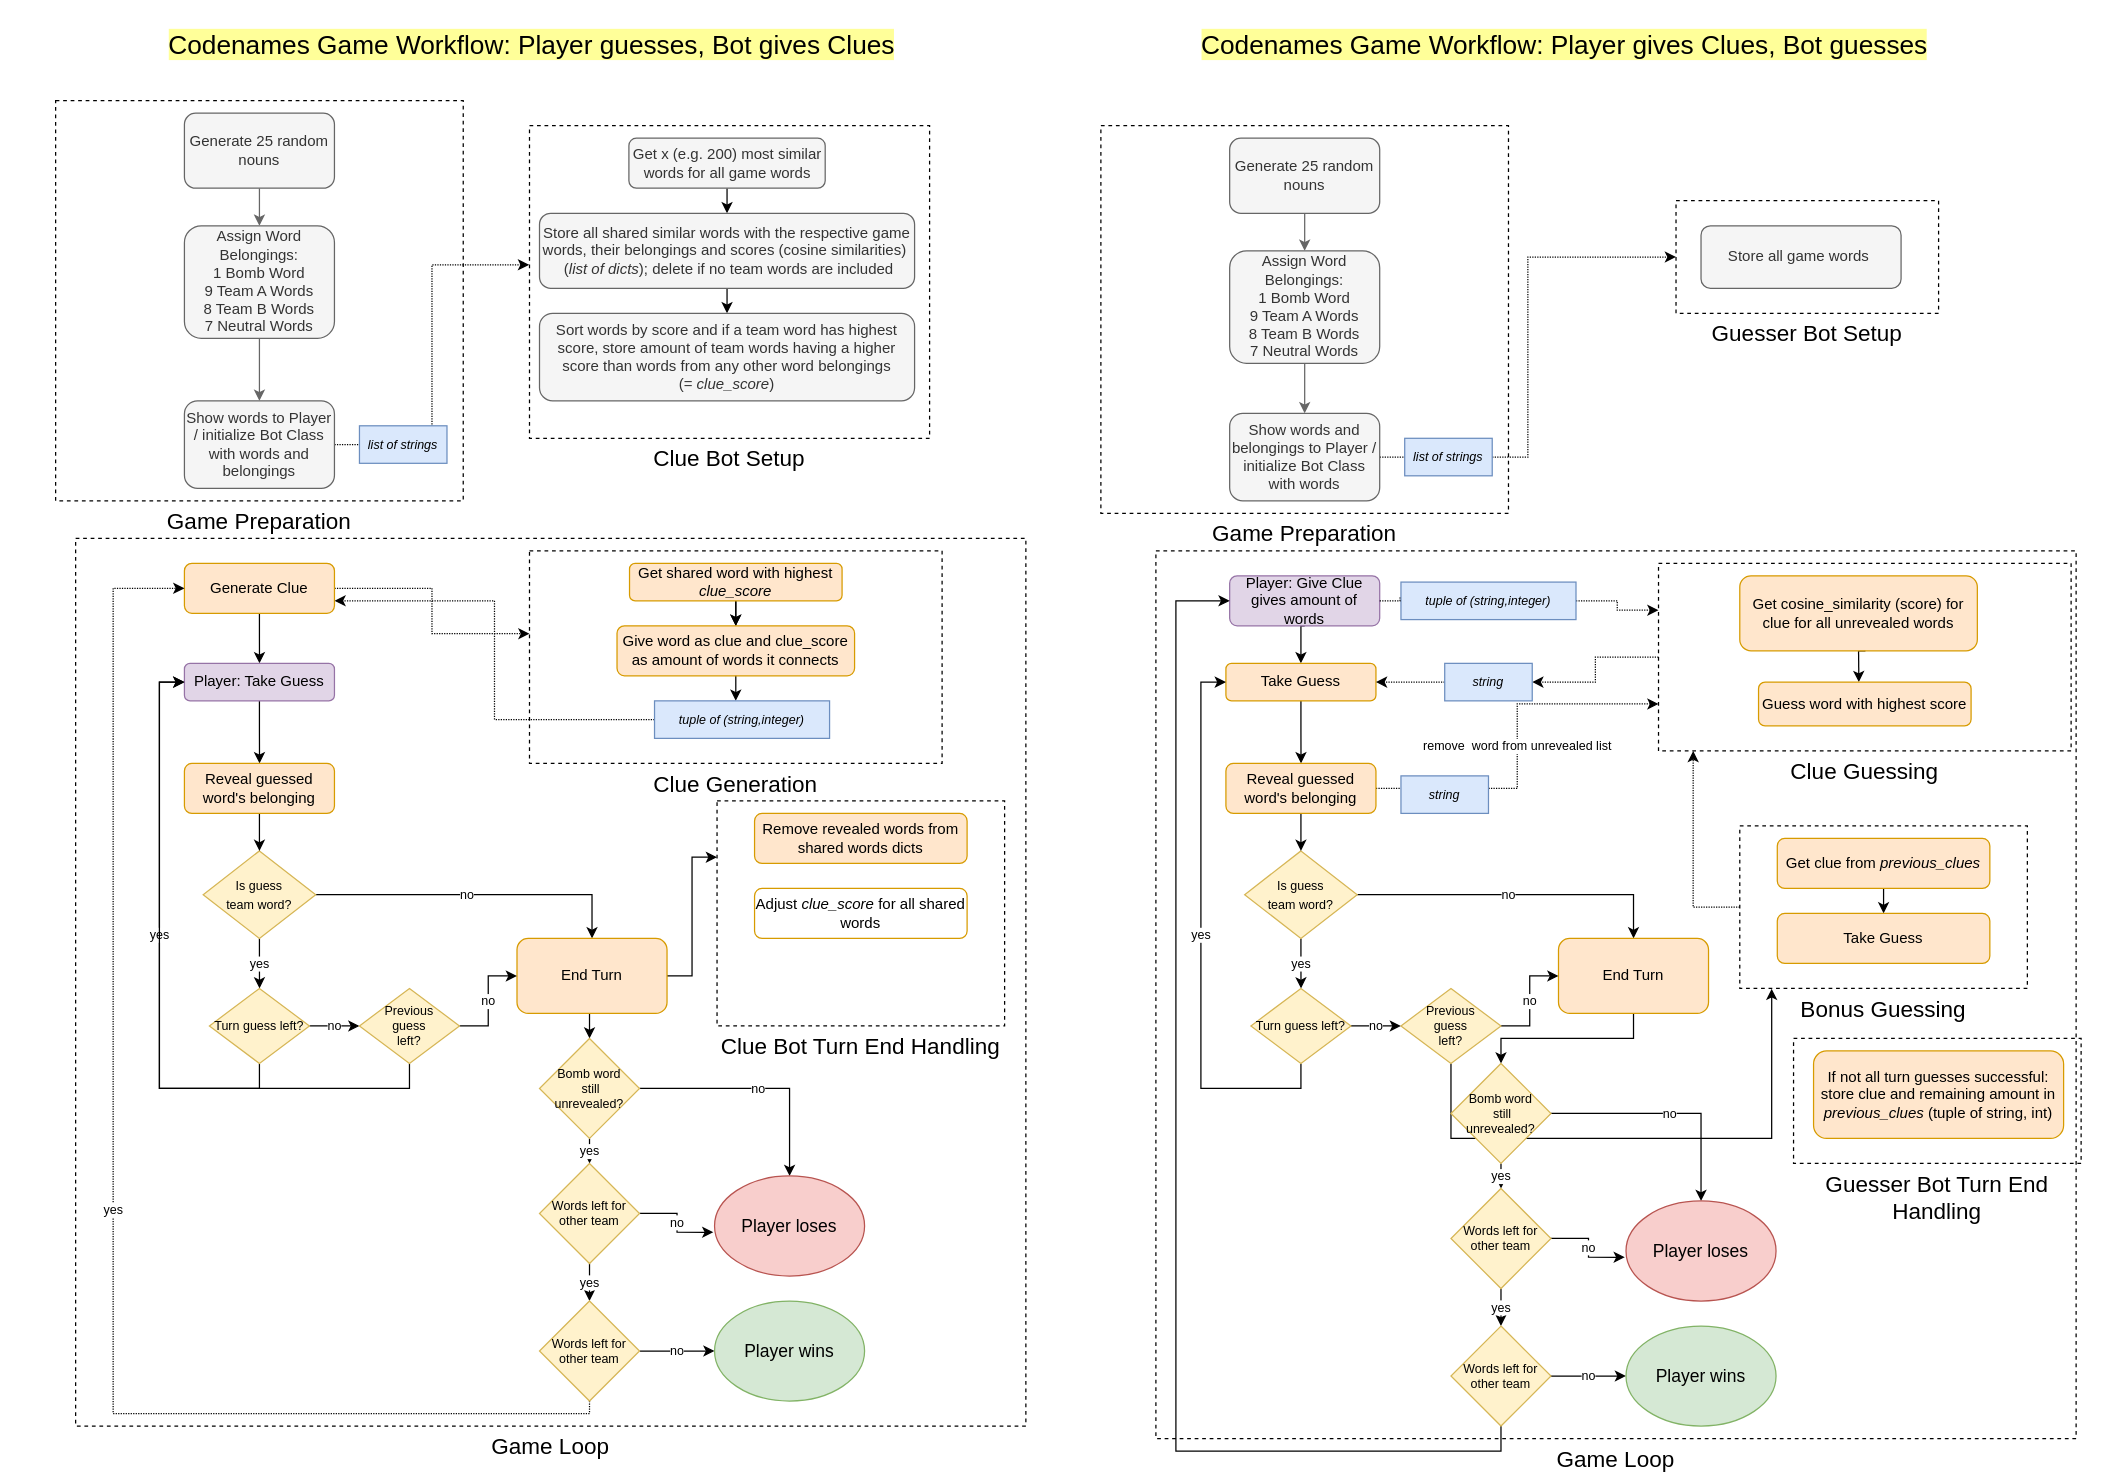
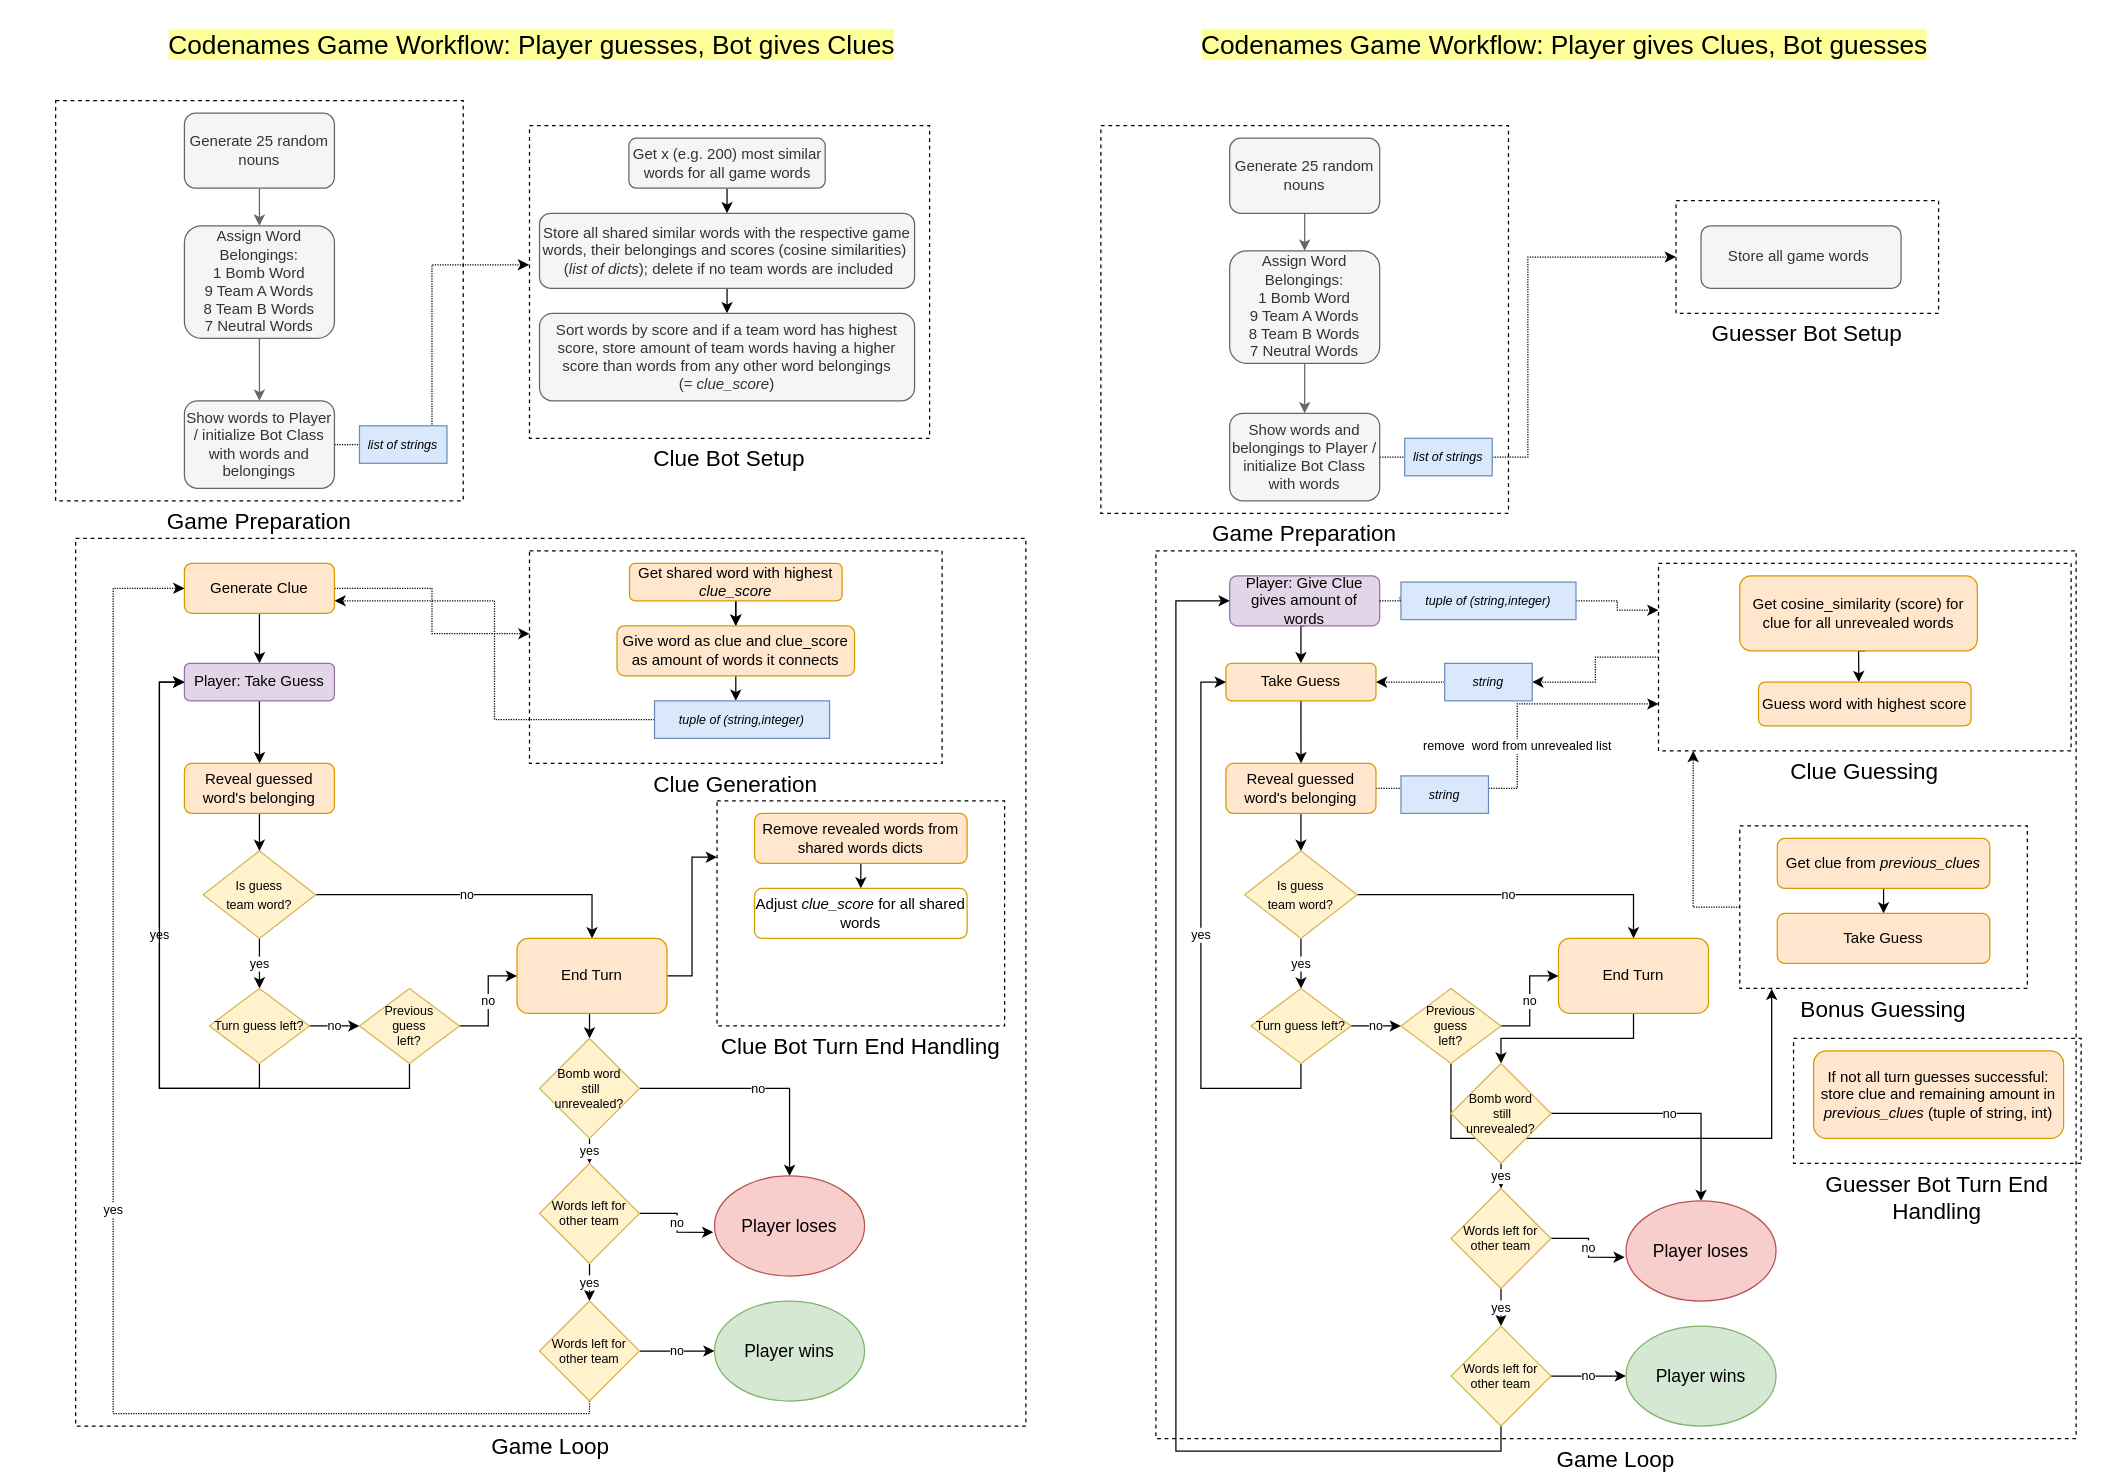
none -> (861, 871)
